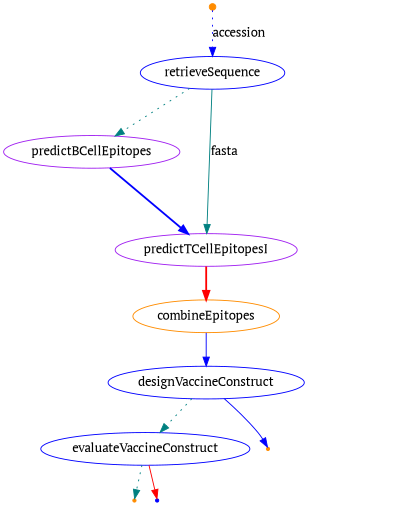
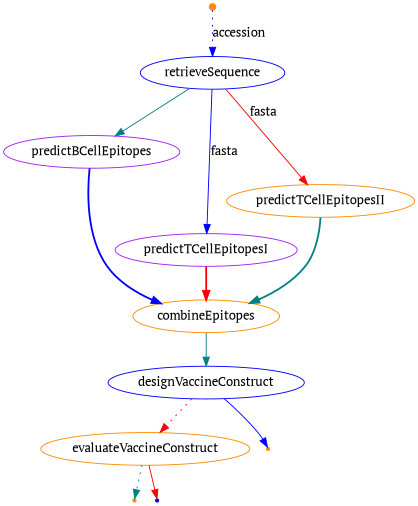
(156, 110) -> (156, 110)
(210, 157) -> (210, 157)
(145, 198) -> (97, 247)
none -> (321, 201)
(206, 345) -> (206, 345)
(179, 412) -> (179, 412)
(145, 449) -> (145, 449)
